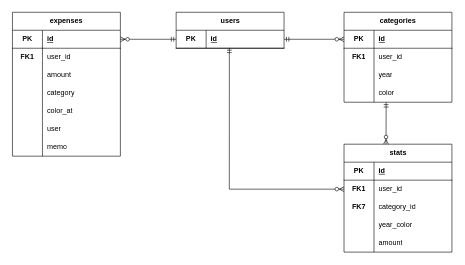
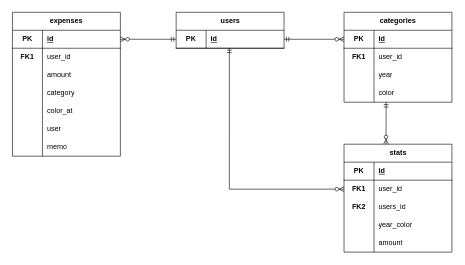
(359, 207) -> (359, 207)
(400, 207) -> (394, 207)
